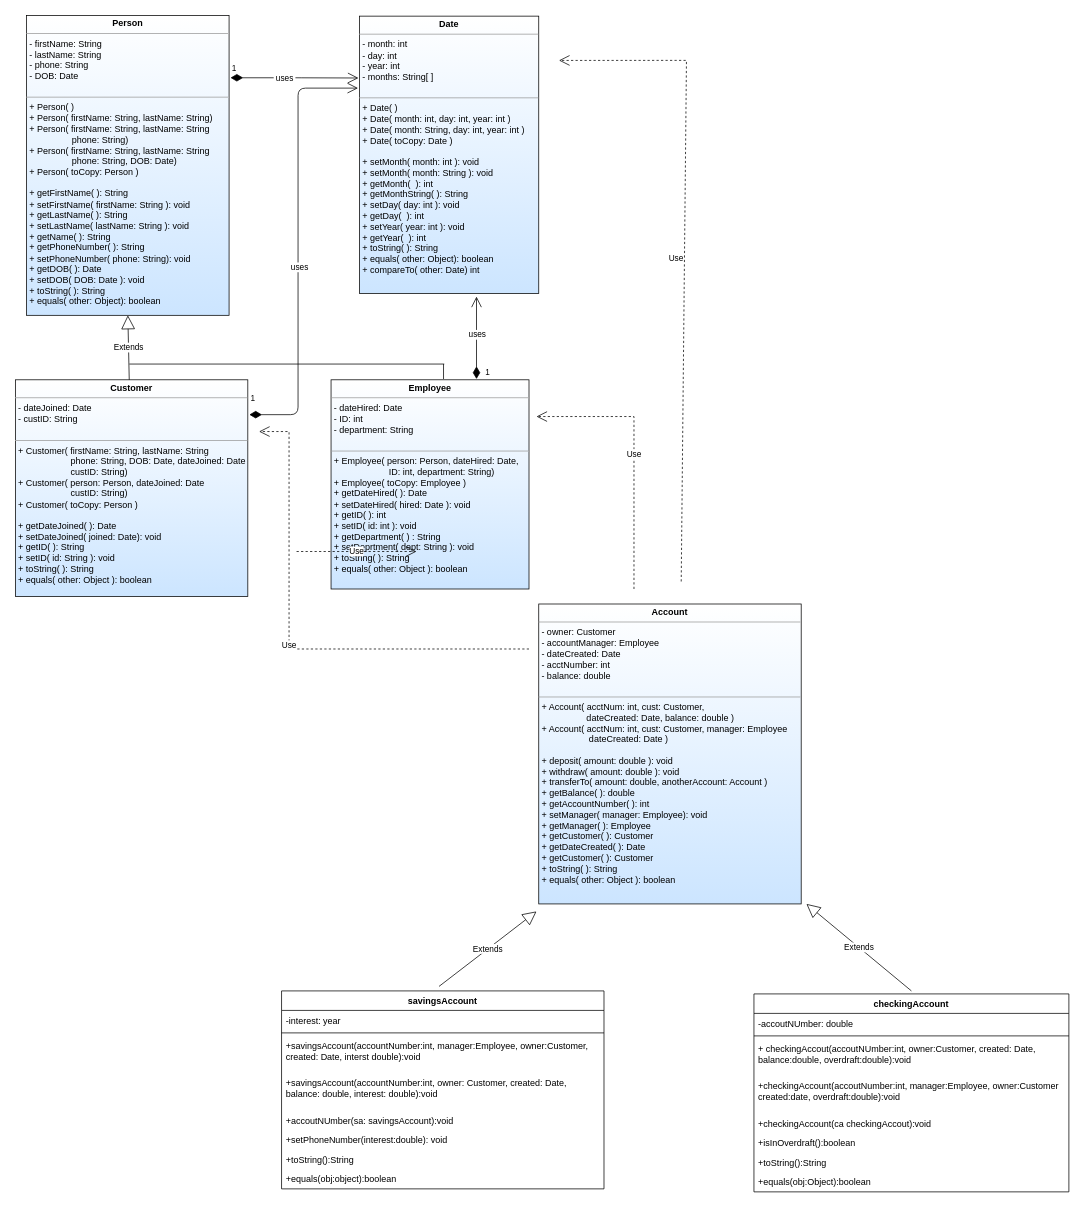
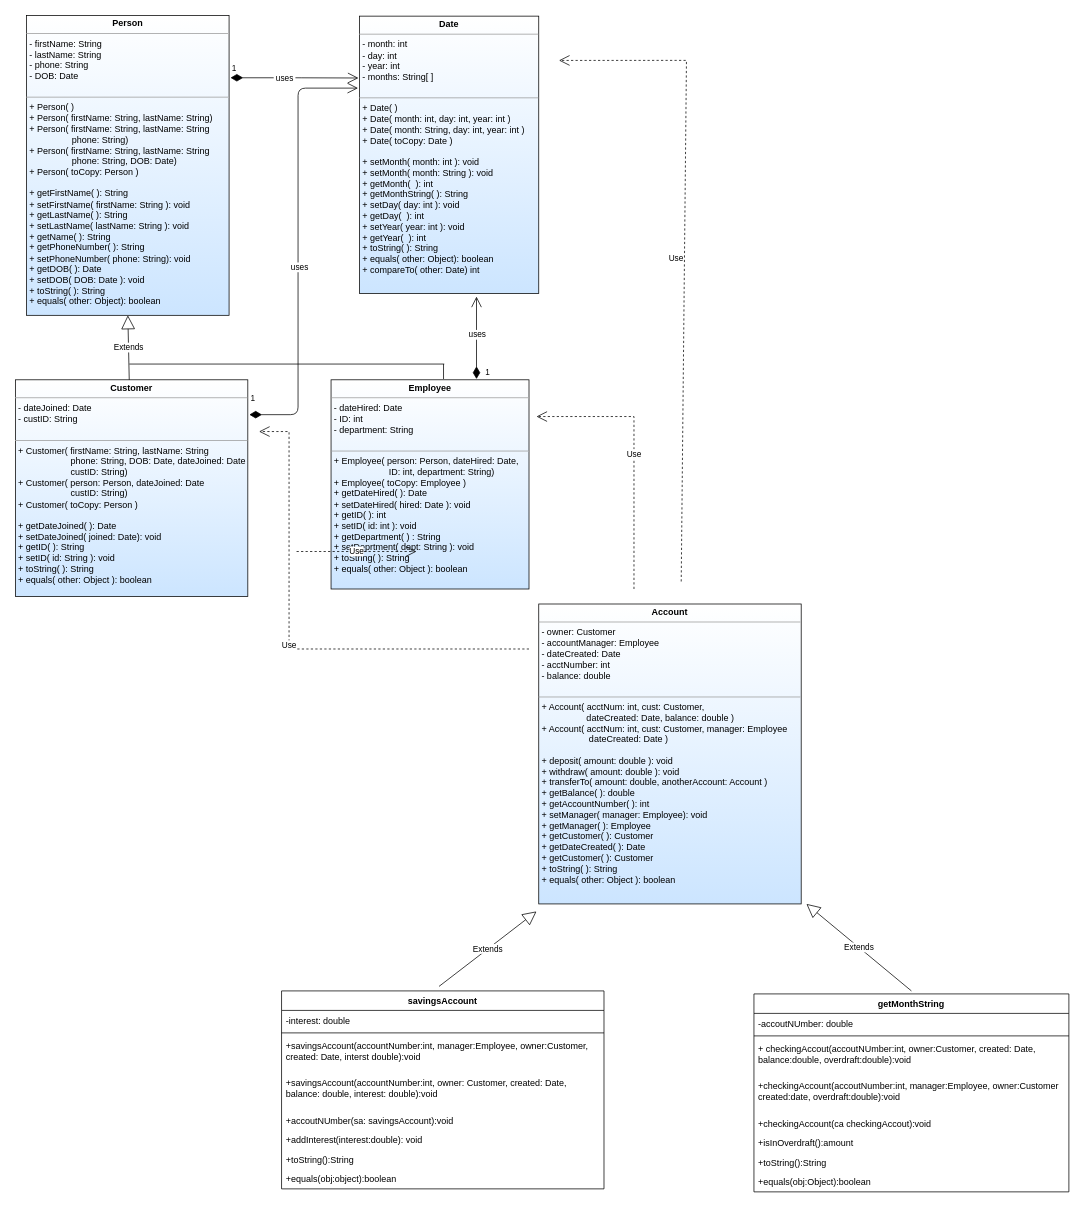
(911, 1004) -> (911, 1004)
(320, 1021) -> (324, 1021)
(374, 1141) -> (367, 1141)
(815, 1144) -> (814, 1144)
